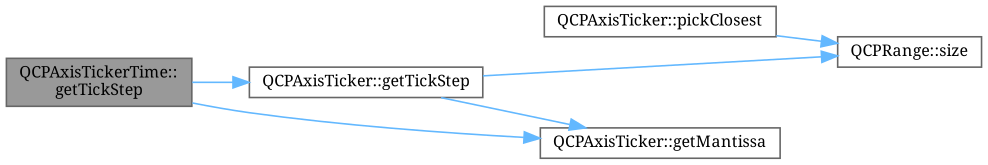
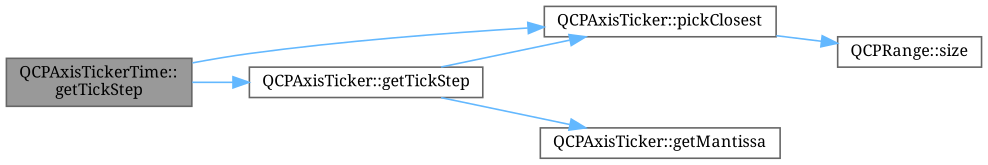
(652, 66) -> (505, 54)
(358, 125) -> (360, 41)
